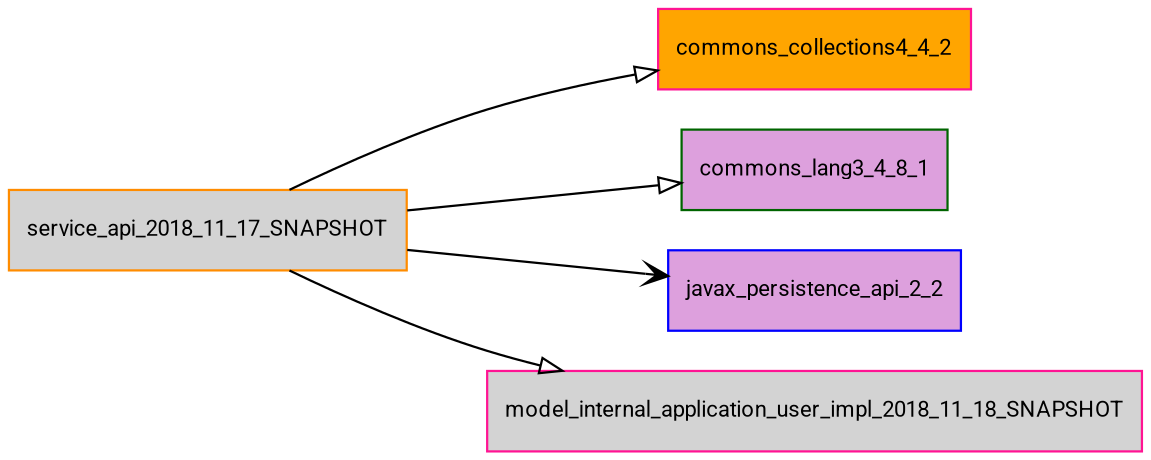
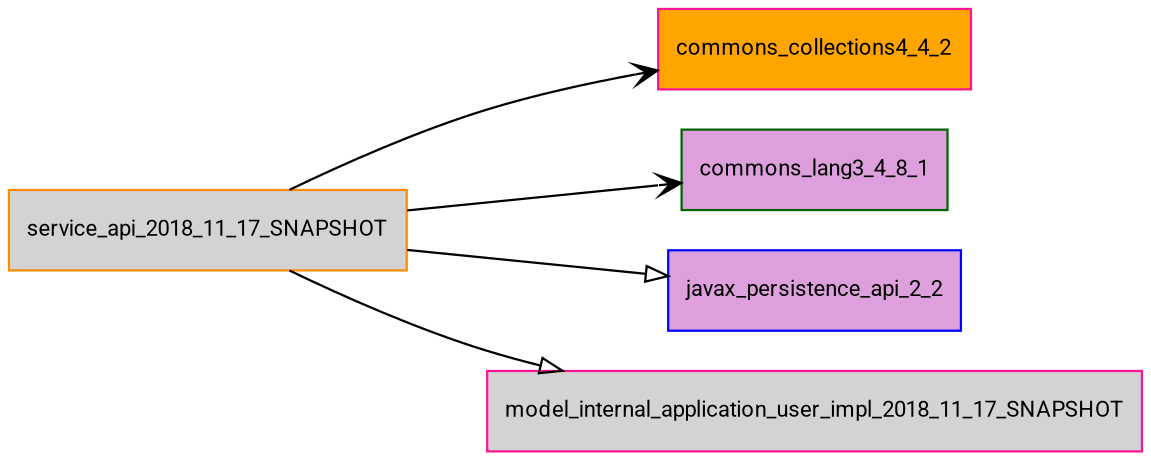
(458, 119) -> (458, 119)
(533, 198) -> (533, 198)
(526, 262) -> (526, 262)
(815, 411) -> (815, 411)
